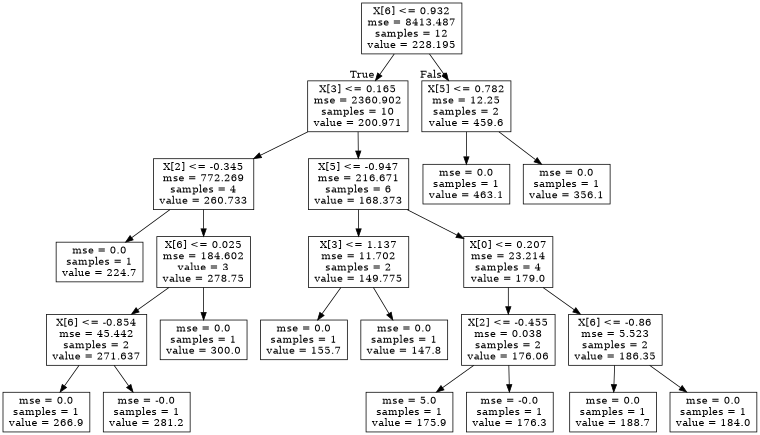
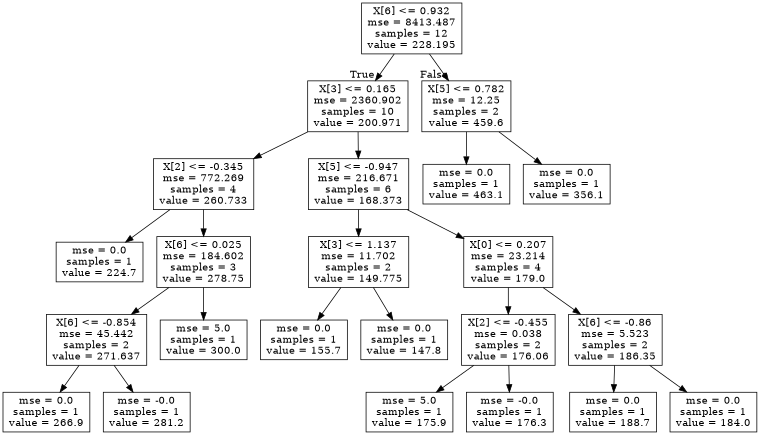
(204, 262) -> (204, 262)
(204, 340) -> (204, 340)
